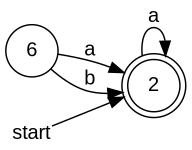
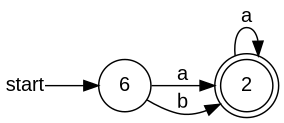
(81, 114) -> (64, 86)
